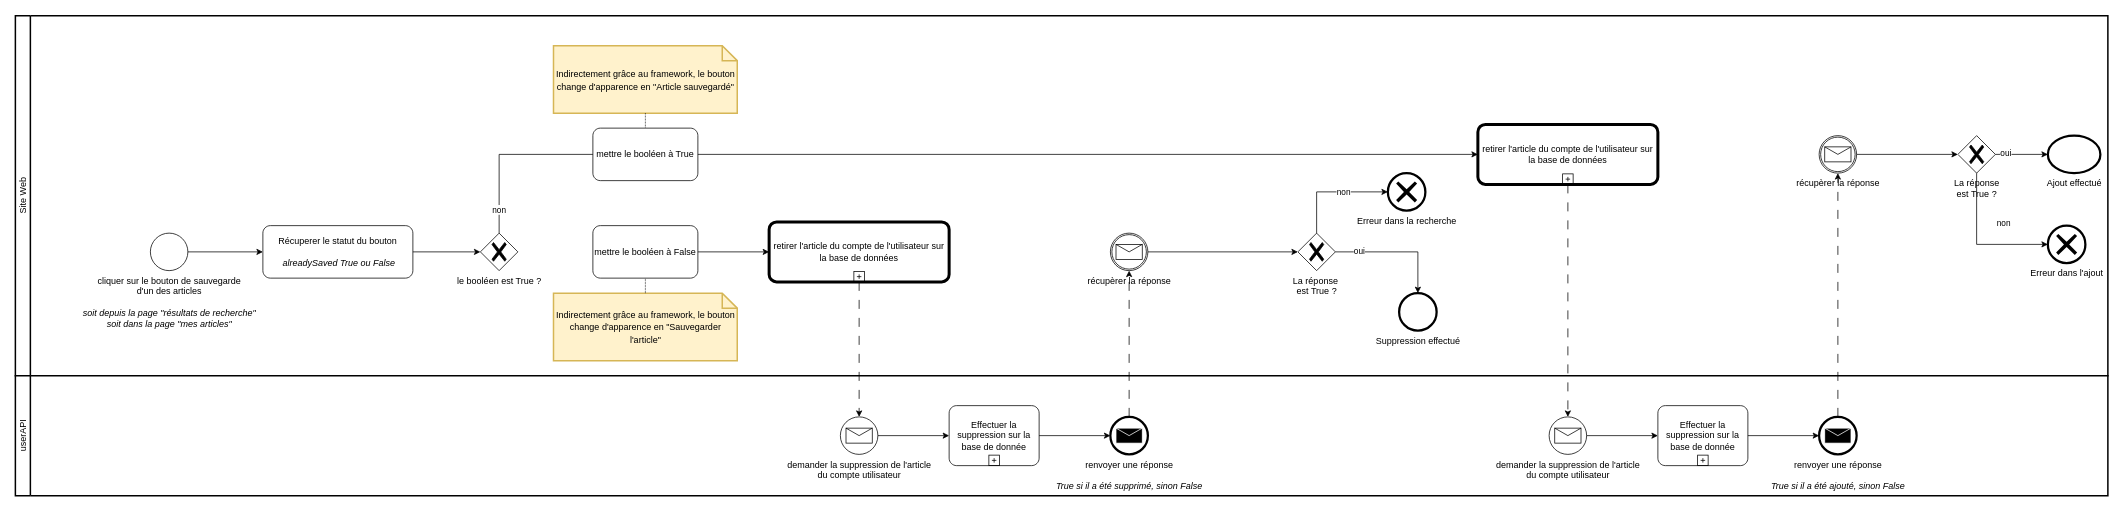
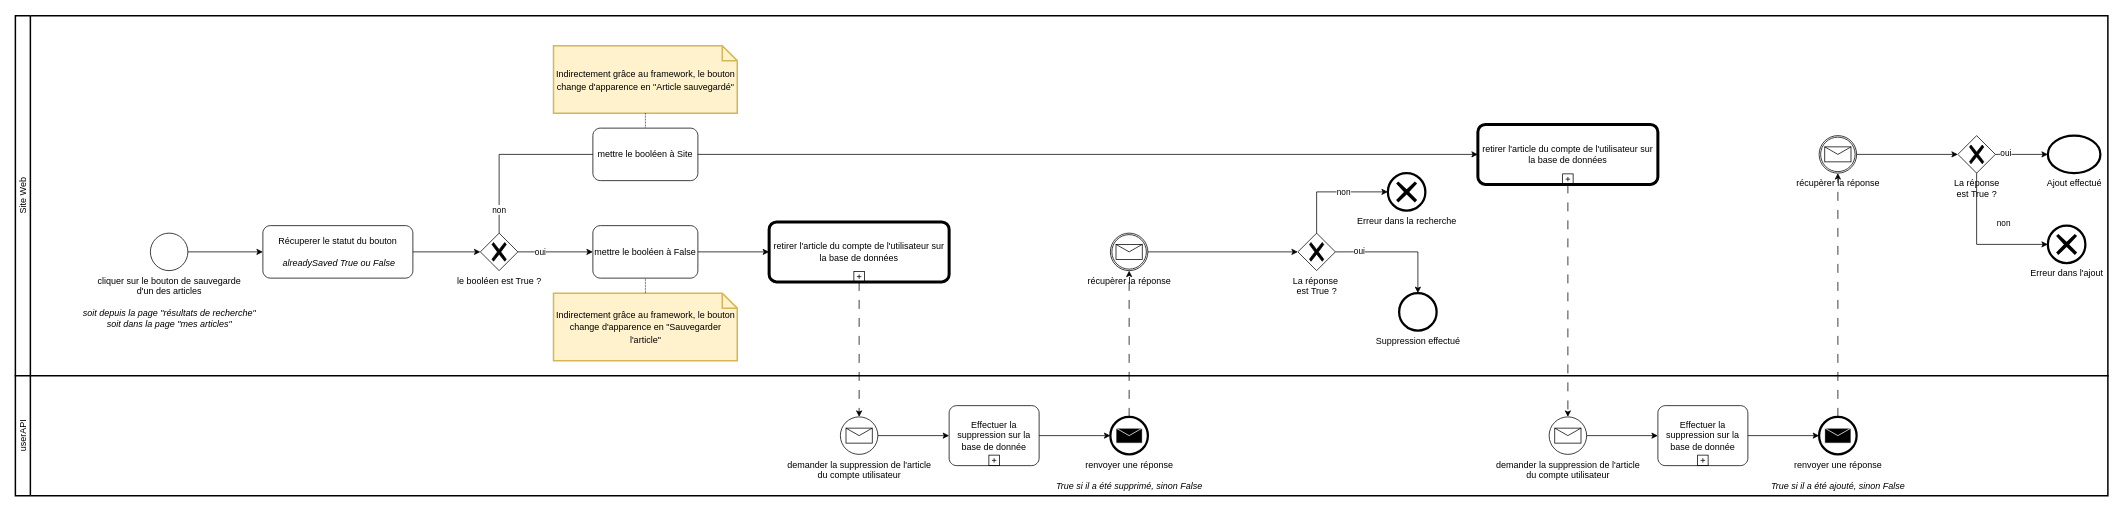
(645, 154) -> (645, 154)
none -> (539, 252)
